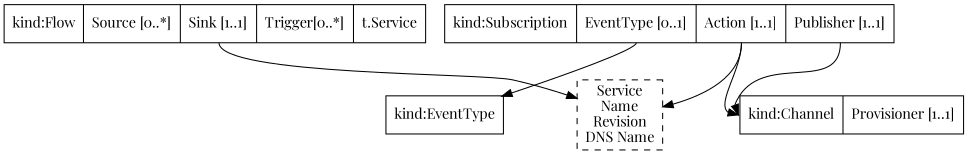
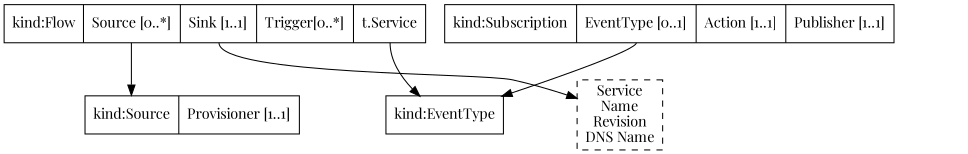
none -> (396, 67)
(718, 84) -> none
none -> (192, 115)
(852, 115) -> none
